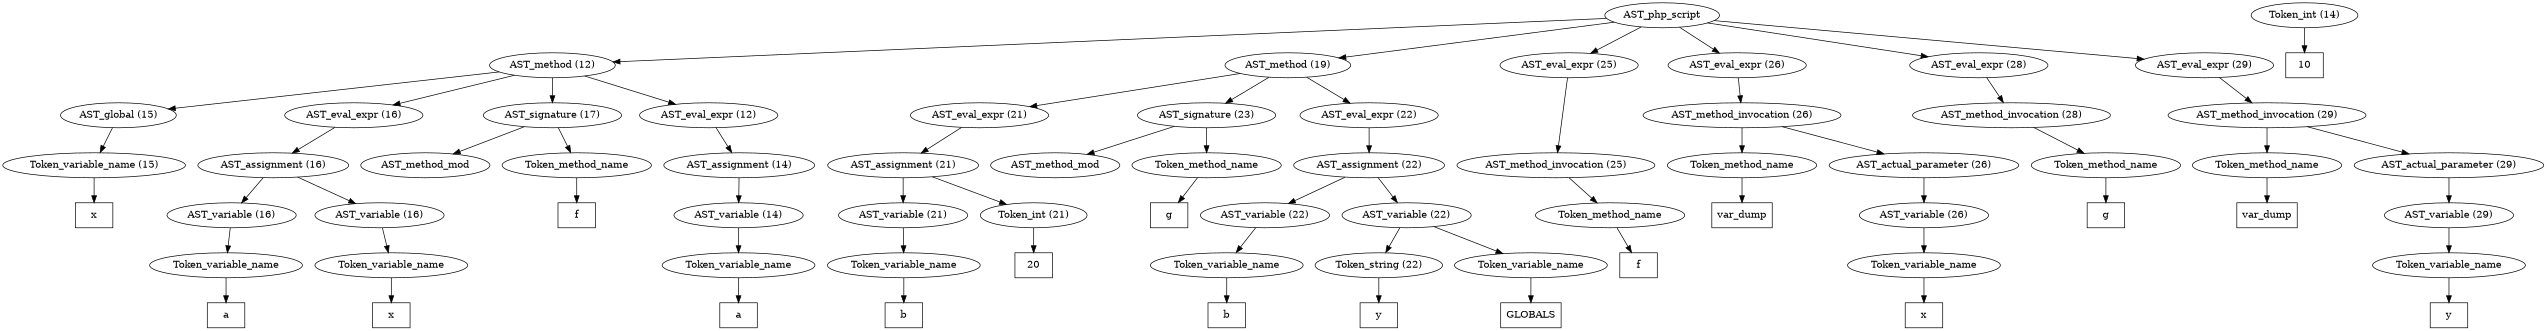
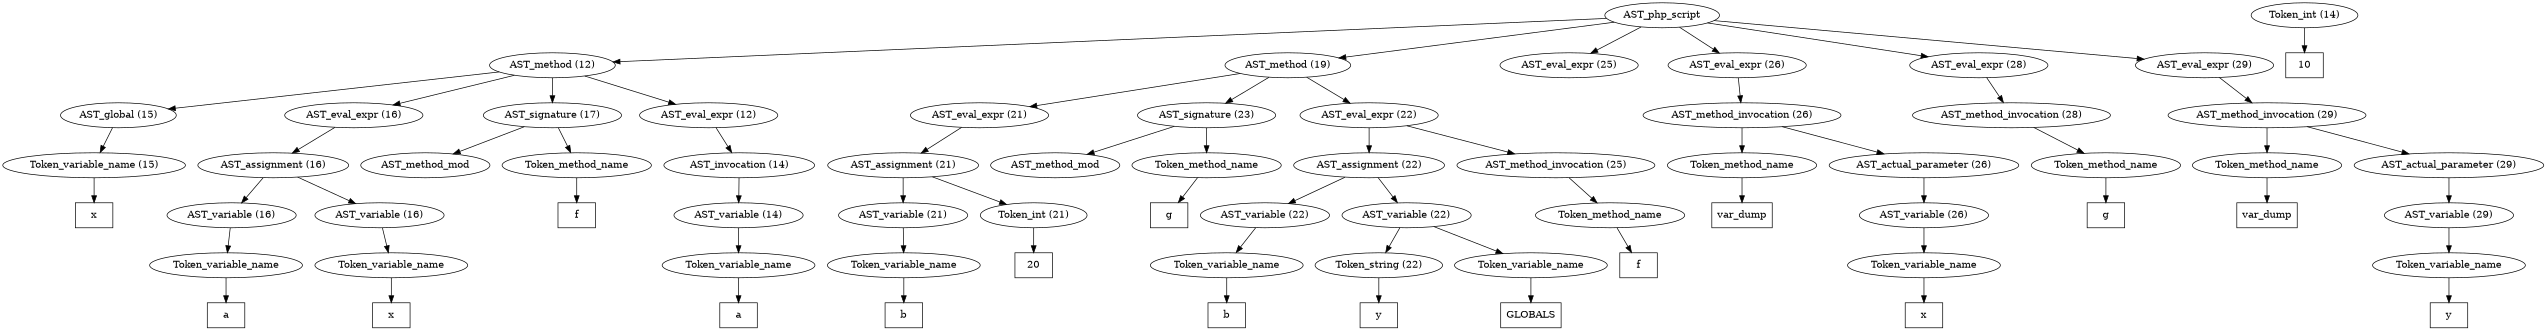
(1563, 112) -> (1457, 139)
(739, 165) -> (739, 165)
